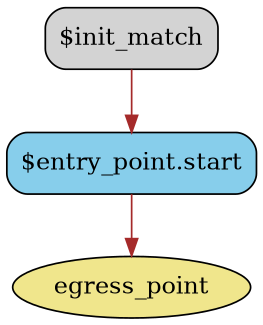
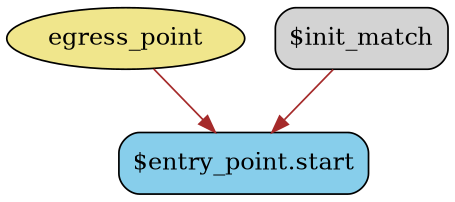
(132, 216) -> (178, 94)
